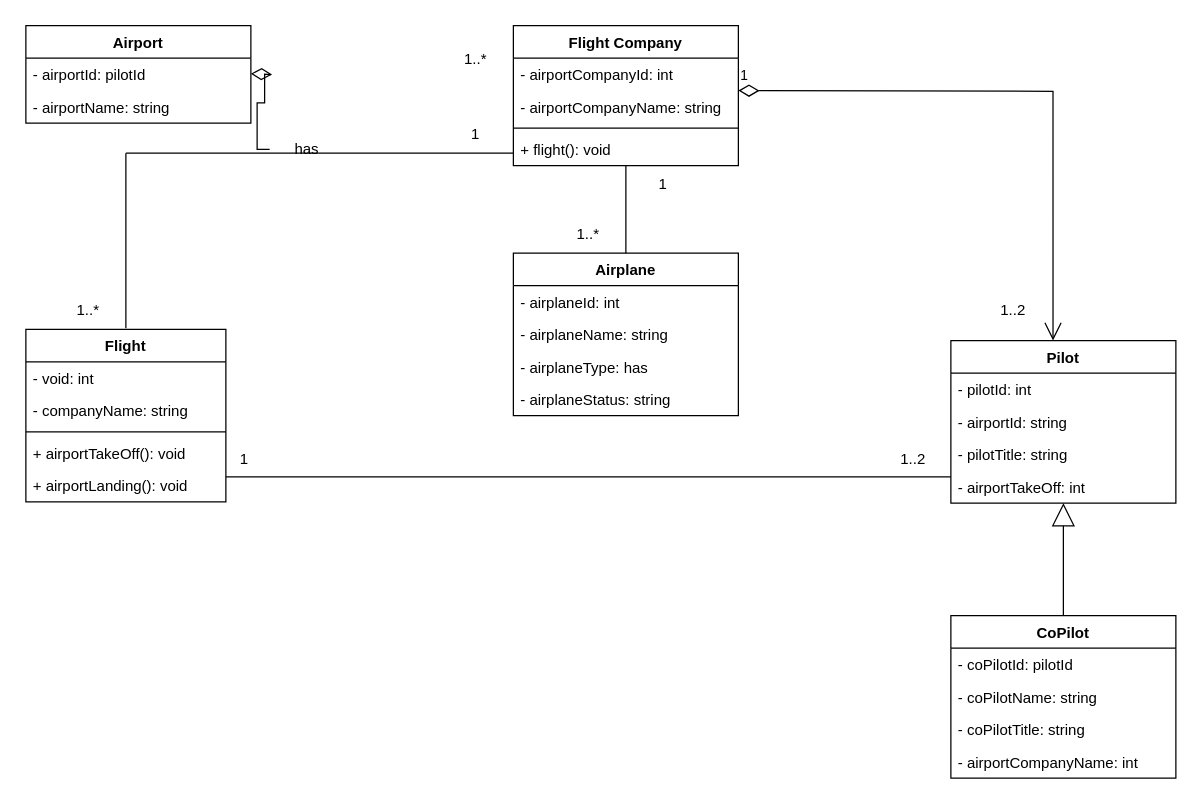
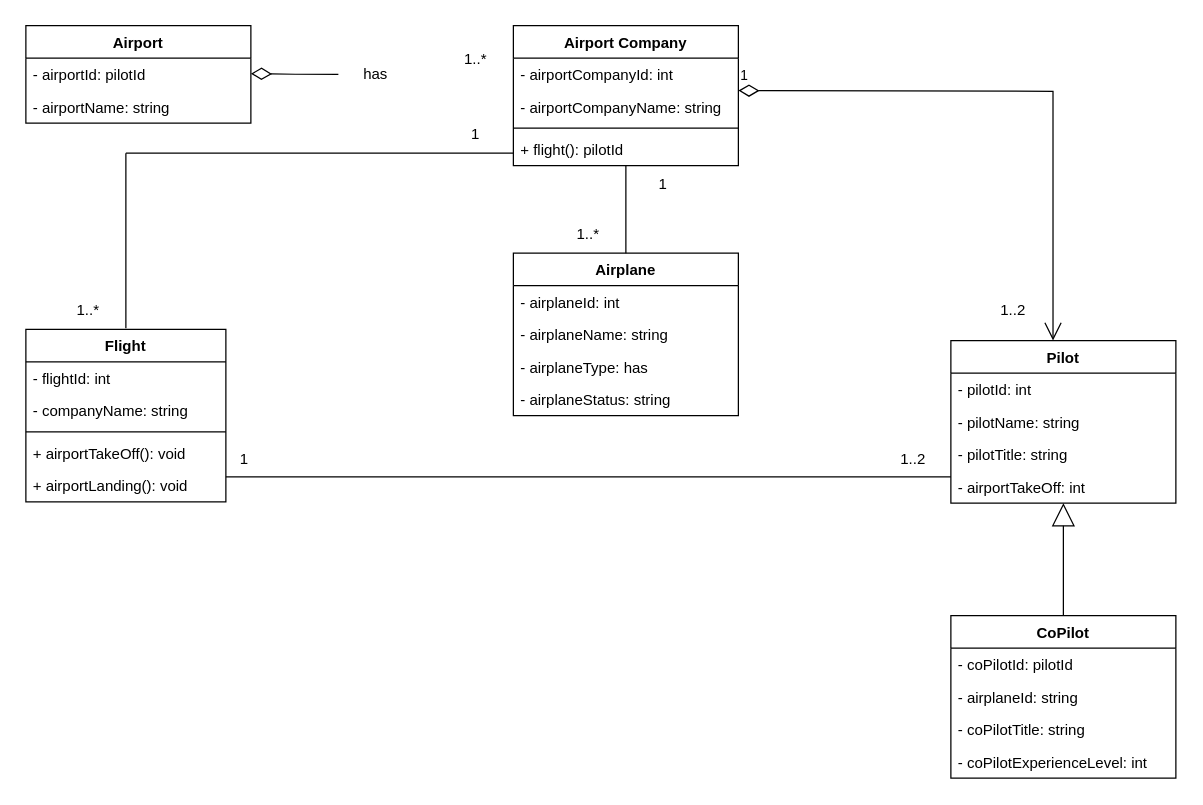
(625, 43) -> (625, 43)
(307, 149) -> (376, 74)
(576, 150) -> (586, 150)
(69, 379) -> (84, 379)
(1028, 423) -> (1026, 423)
(1034, 698) -> (1030, 698)
(1053, 763) -> (1064, 763)
